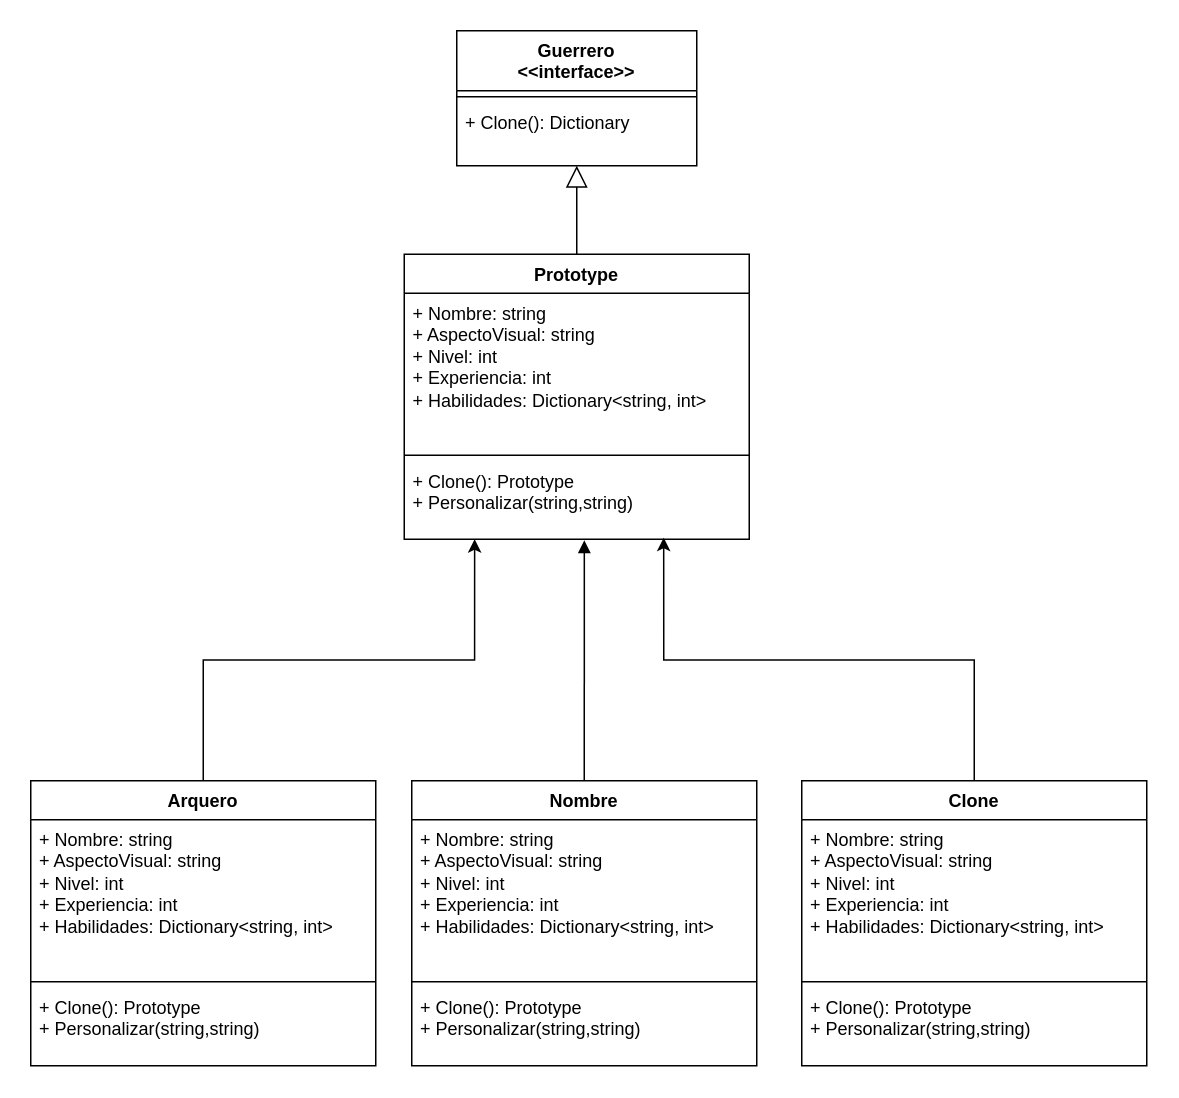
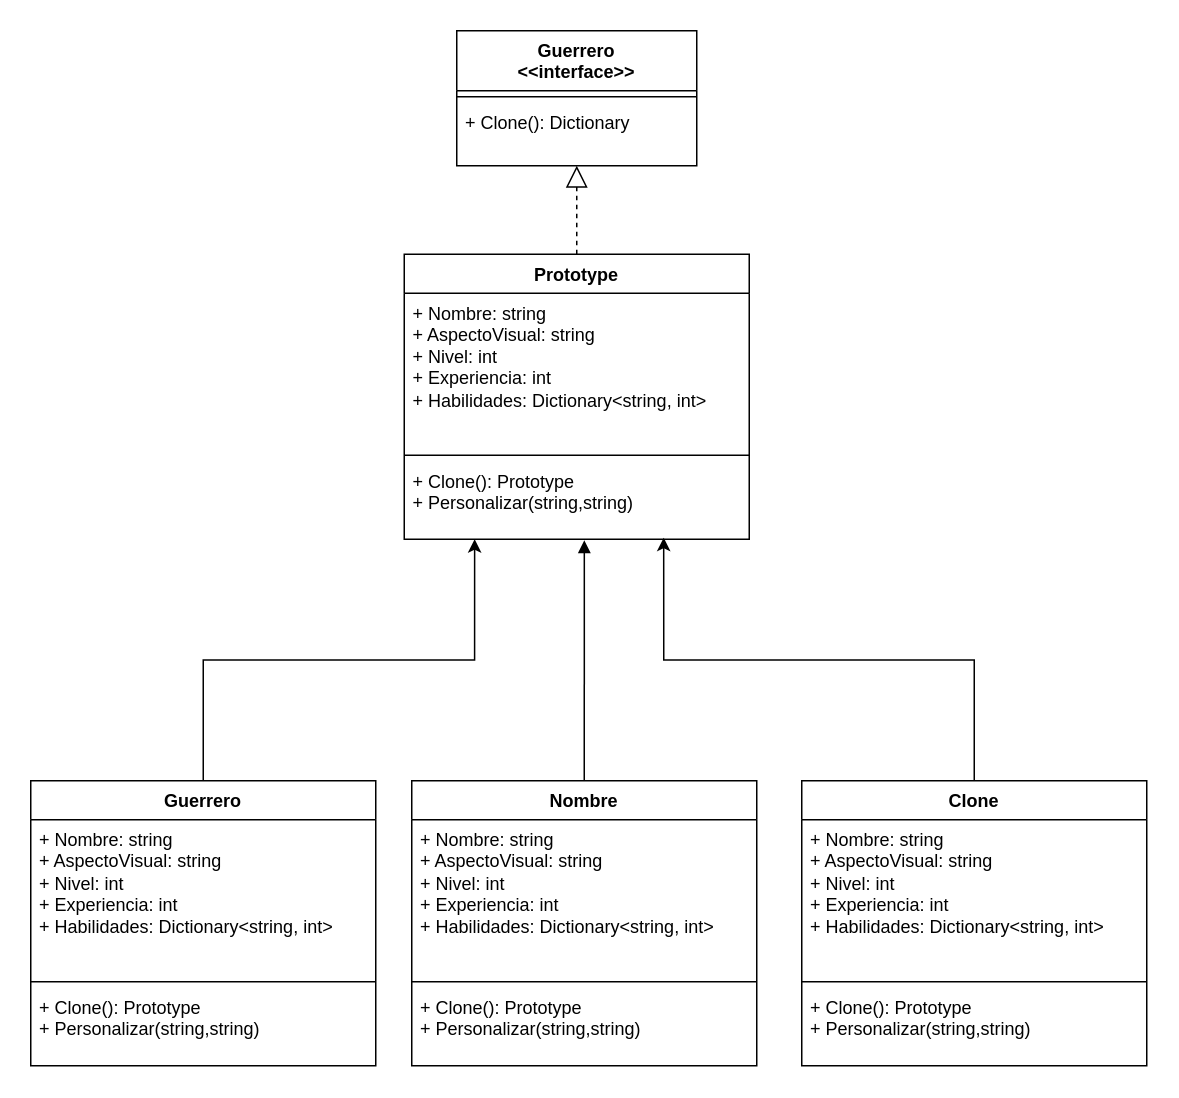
(577, 220) -> (577, 220)
(203, 802) -> (203, 802)
